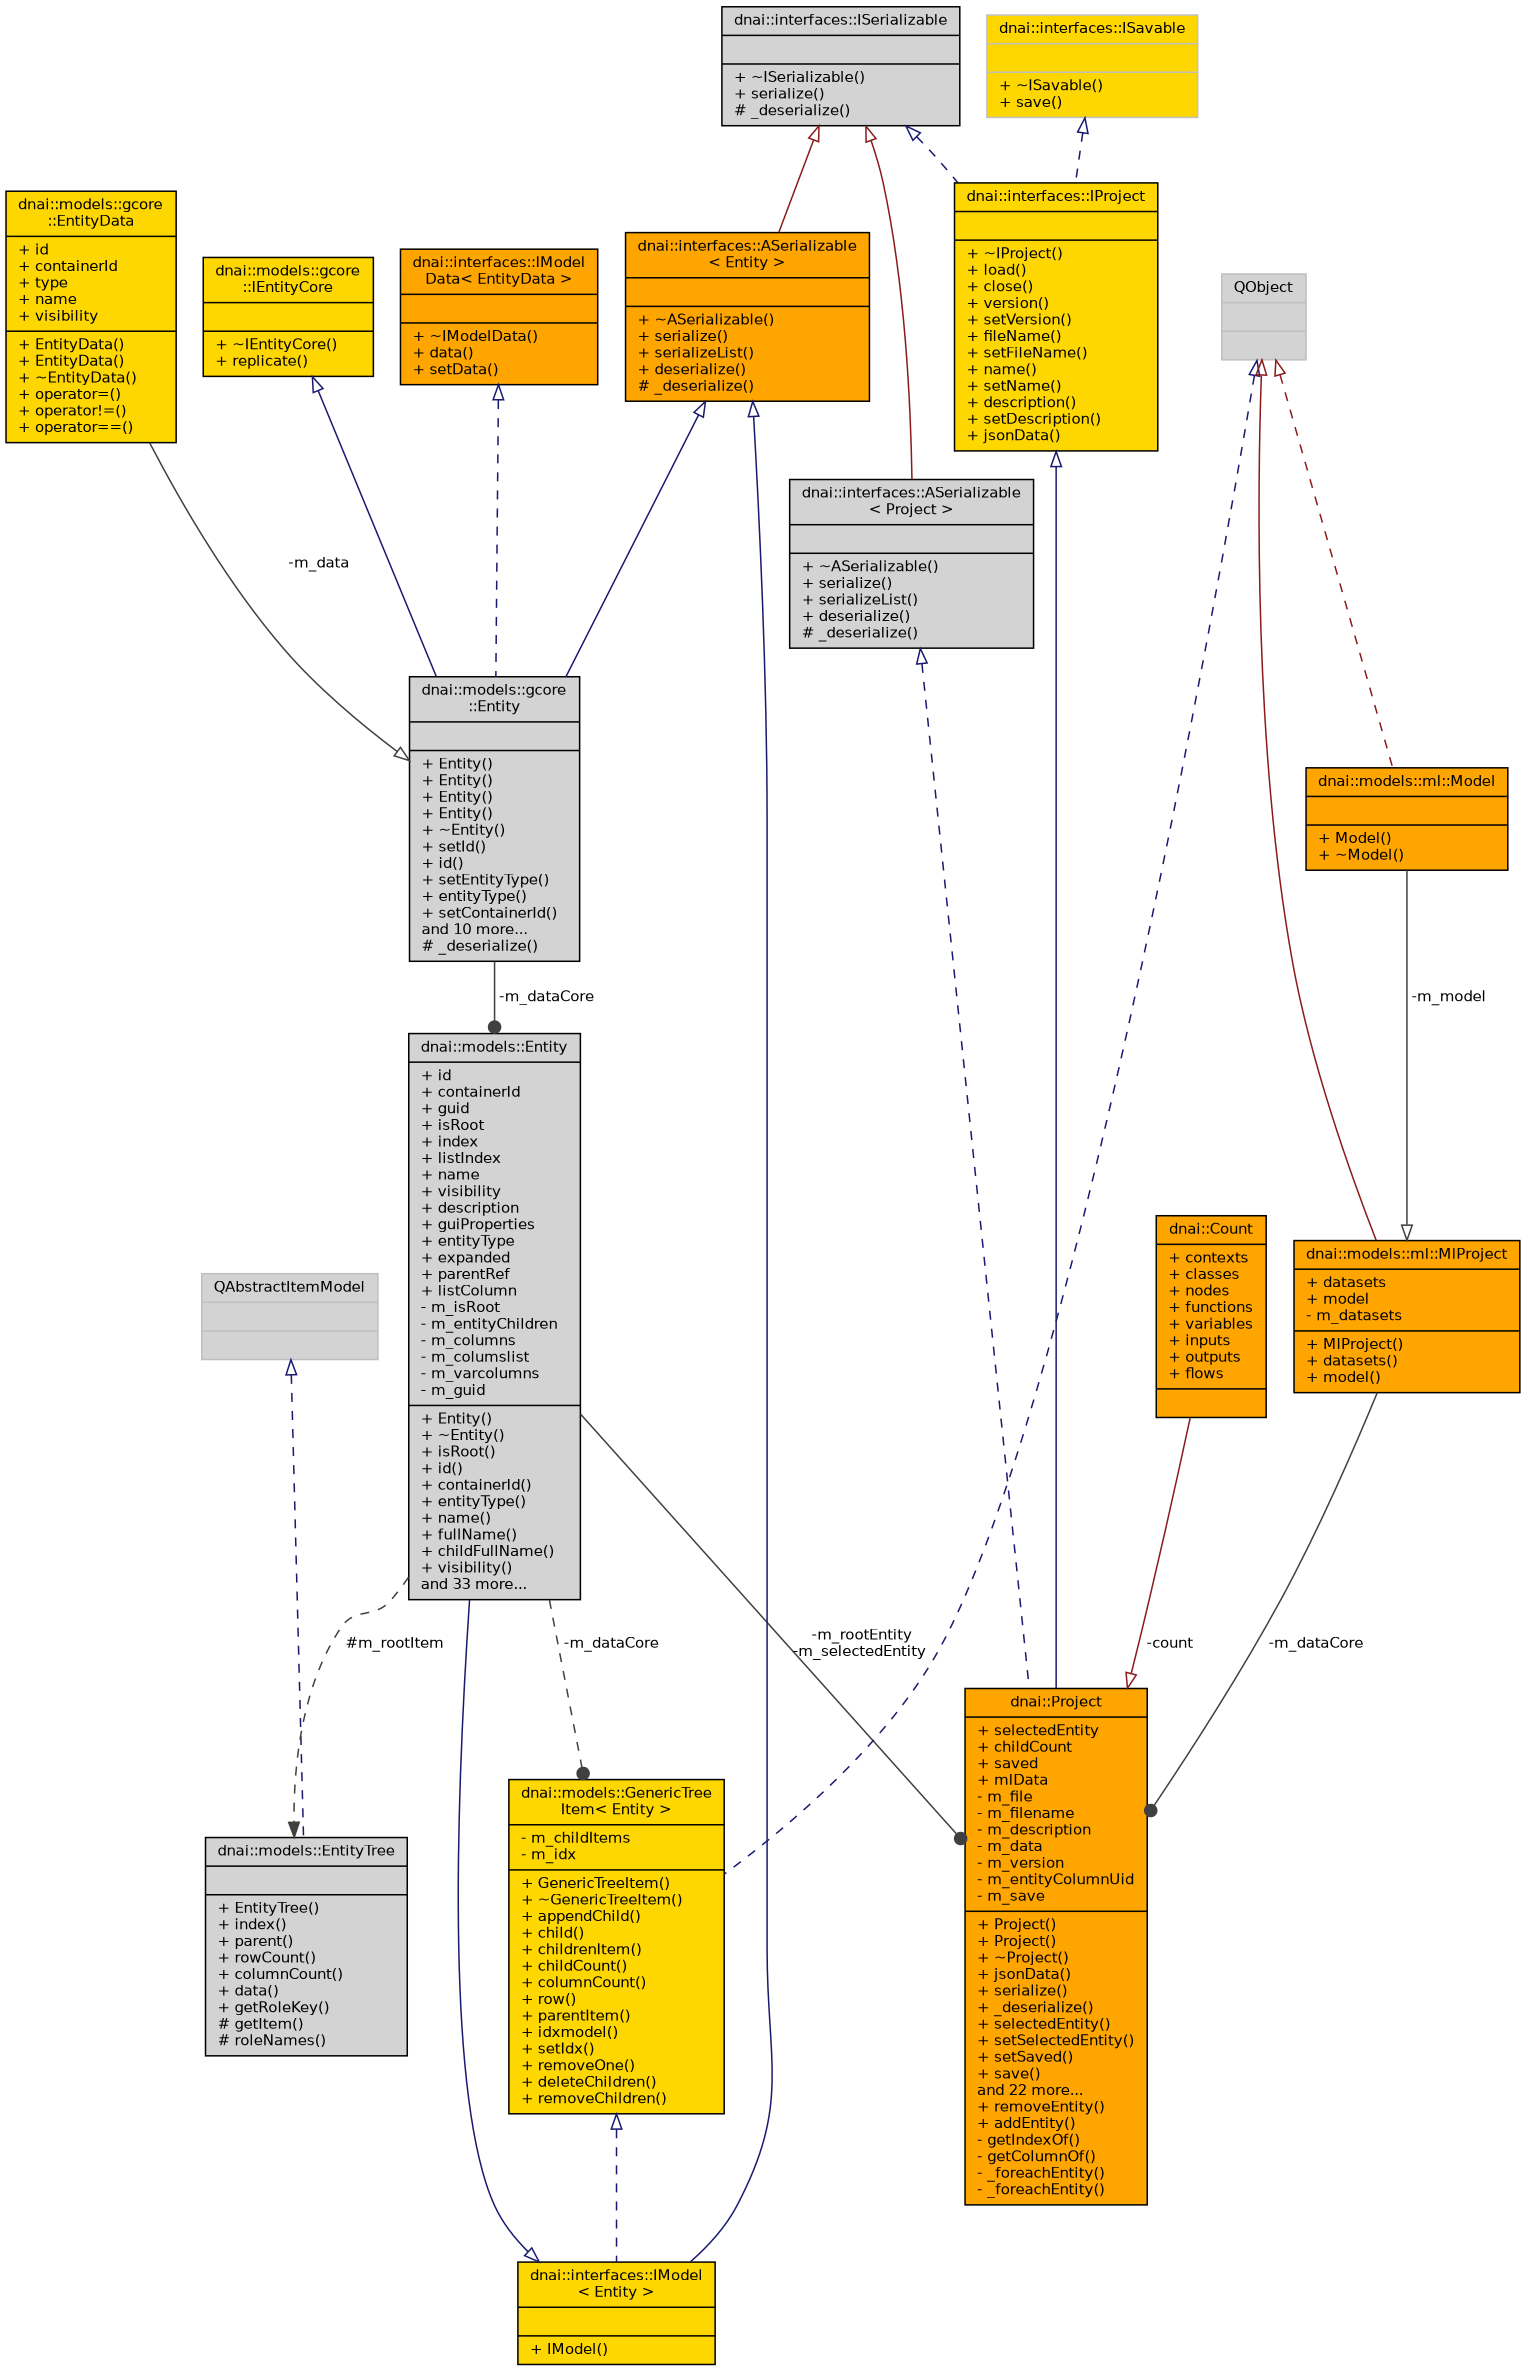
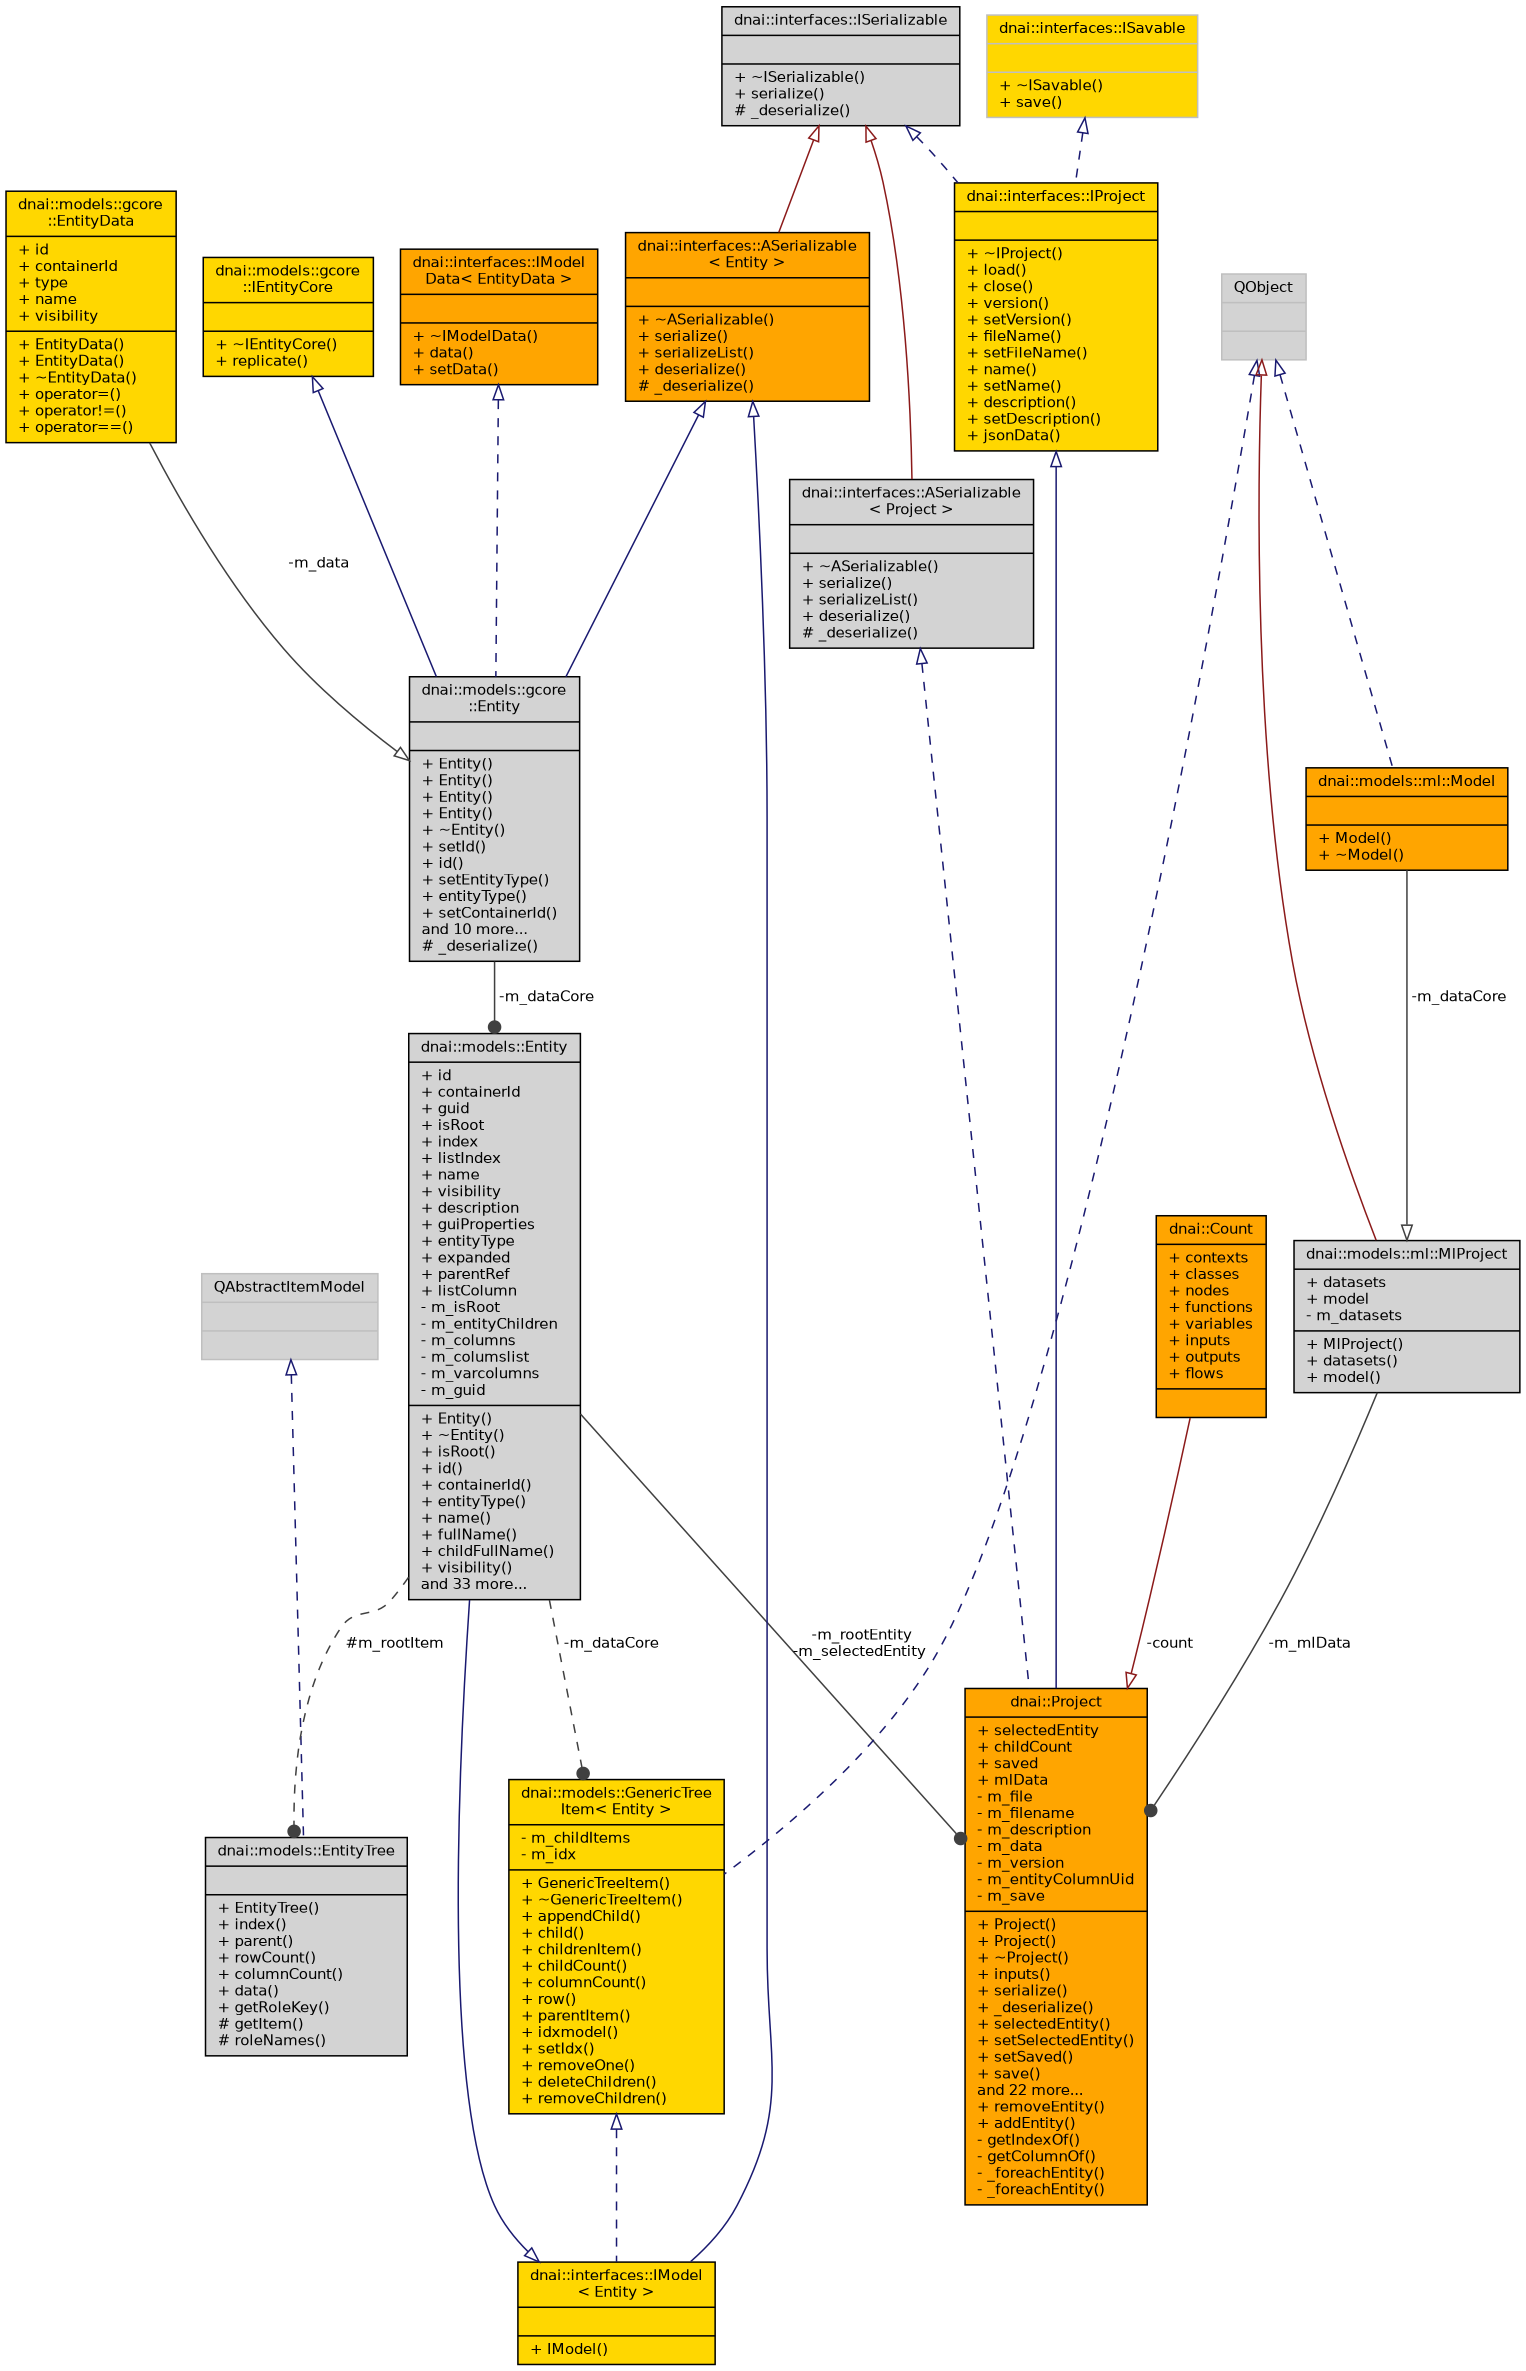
(1336, 571) -> (1336, 571)
(1447, 997) -> (1457, 997)
(1407, 1317) -> (1407, 1317)
(1314, 1644) -> (1308, 1644)
(316, 1679) -> (315, 1681)
(1025, 1975) -> (1014, 1975)
